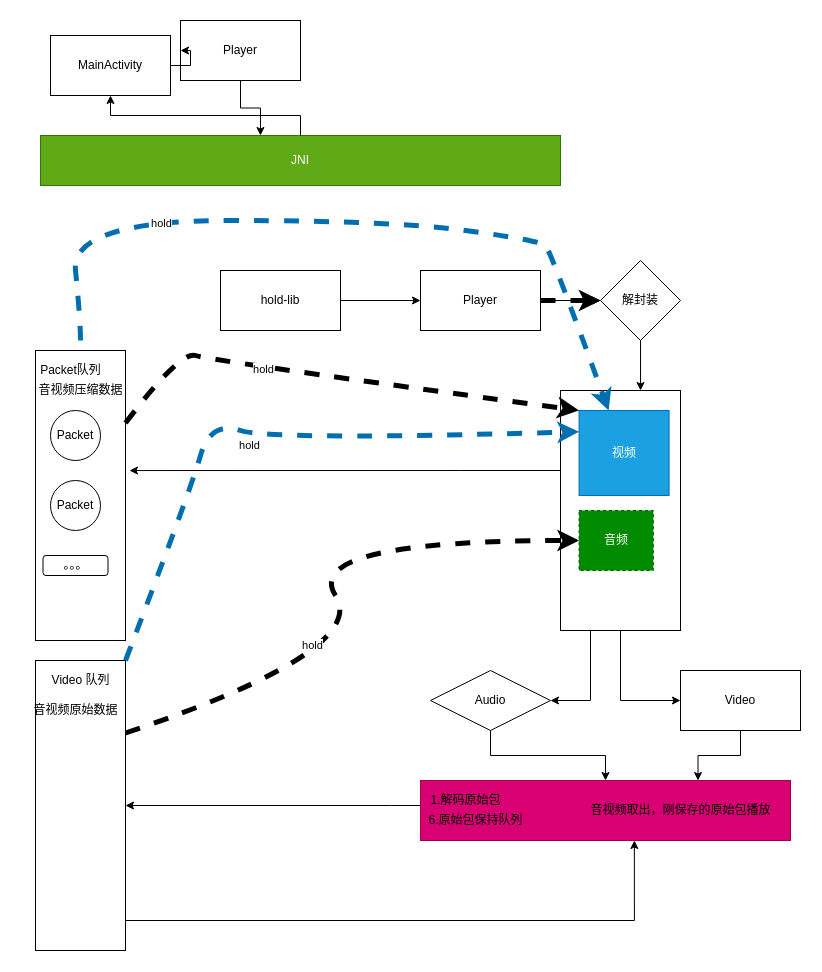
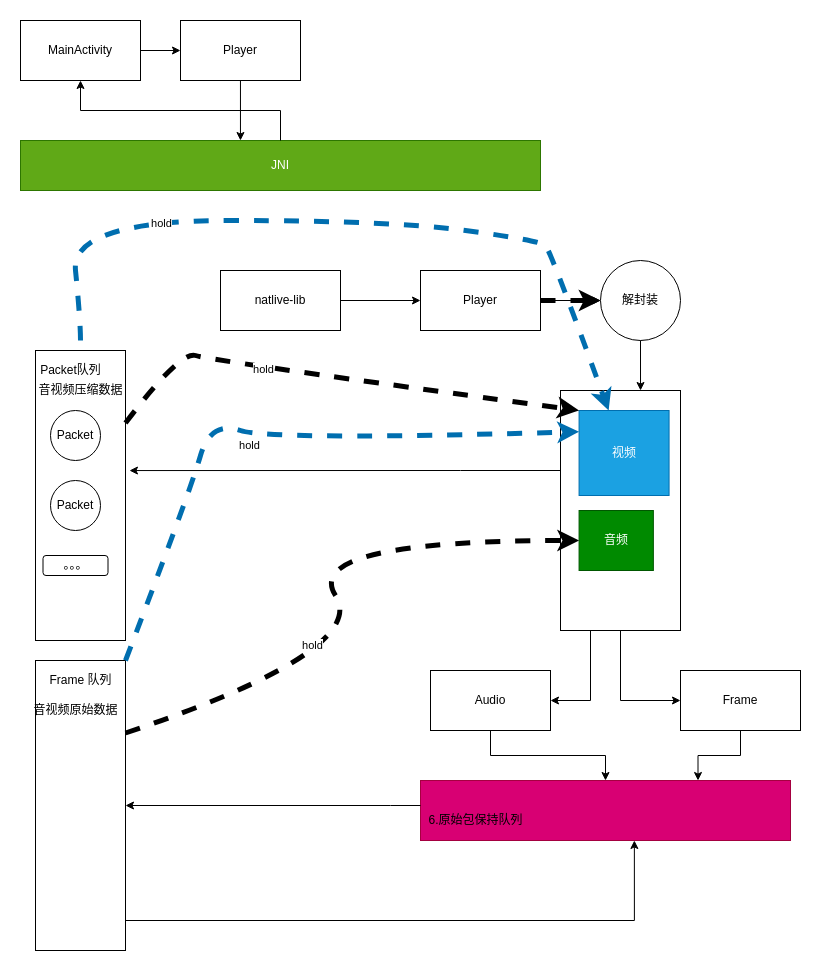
(111, 66) -> (81, 51)
(301, 161) -> (281, 166)
(281, 301) -> (281, 301)
(641, 301) -> (641, 301)
(616, 541) -> (616, 541)
(81, 681) -> (81, 681)
(491, 701) -> (491, 701)
(741, 701) -> (741, 701)
(466, 801) -> none
(681, 811) -> none
